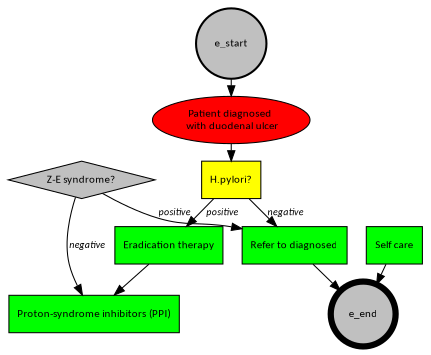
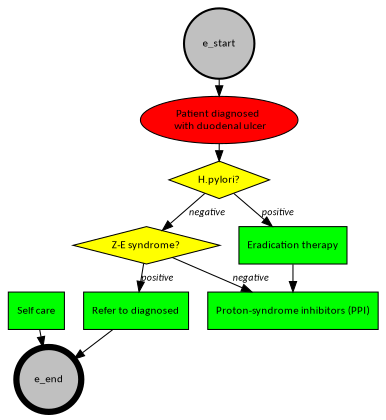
(82, 180) -> (146, 245)
(231, 180) -> (219, 180)
(259, 209) -> (188, 209)
